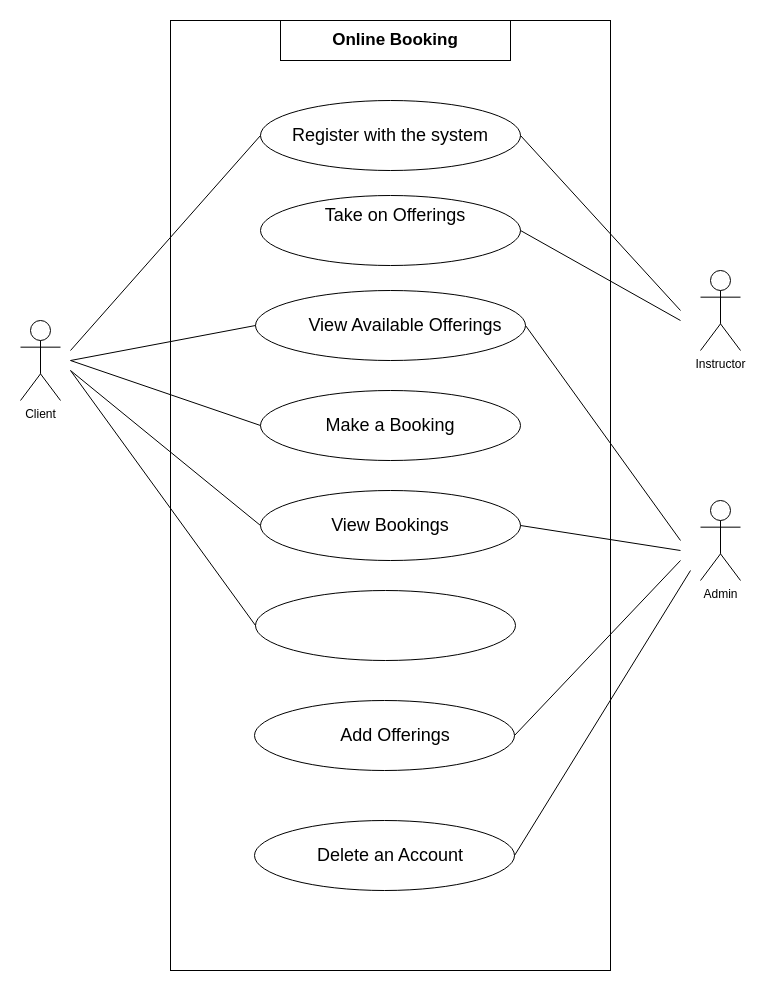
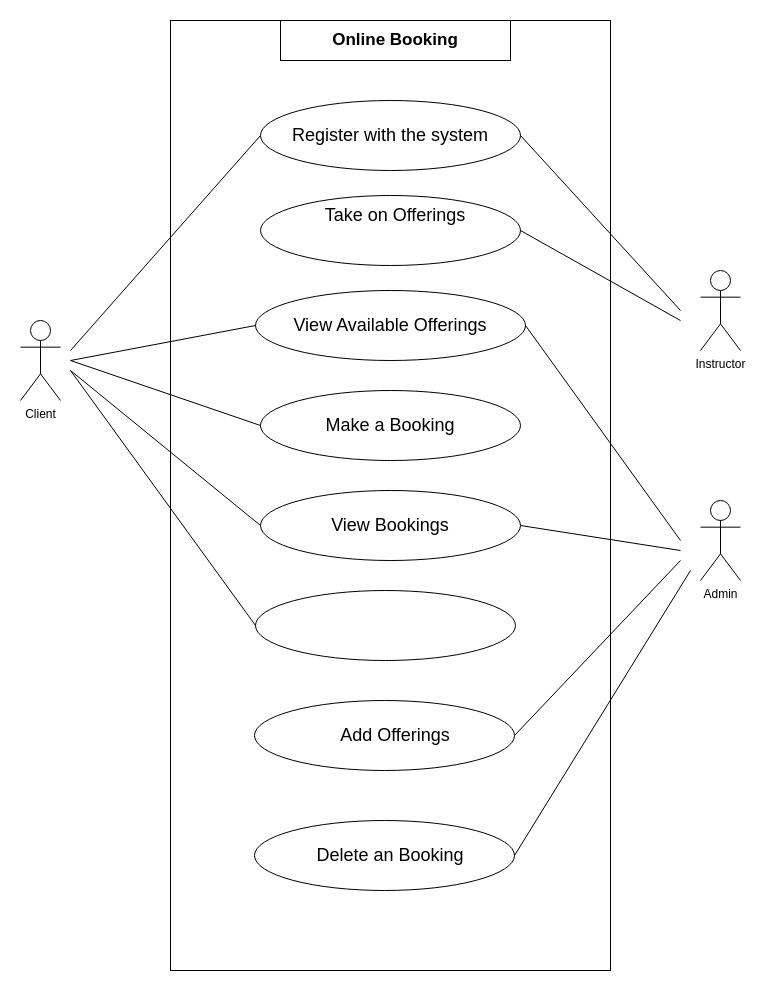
(406, 326) -> (391, 326)
(391, 856) -> (391, 856)
